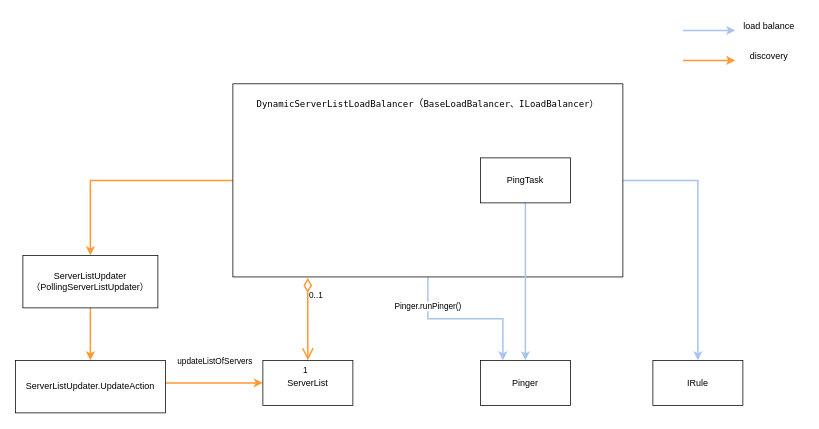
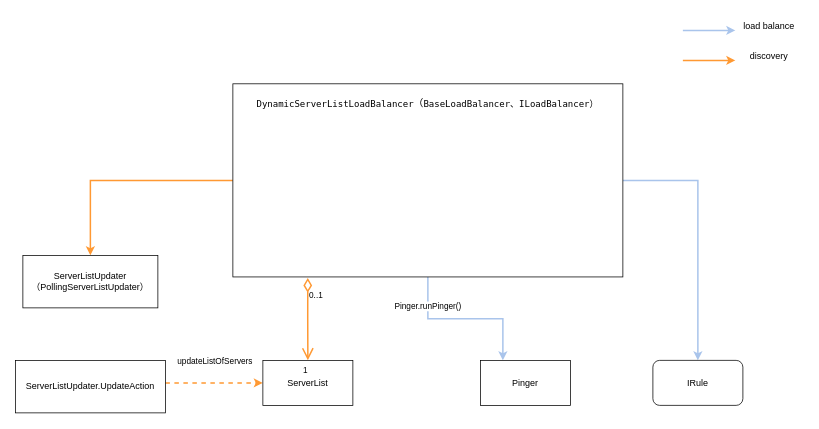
(525, 180) -> none
(525, 278) -> none
(90, 331) -> none
(211, 383) -> (211, 383)
(698, 383) -> (698, 383)
